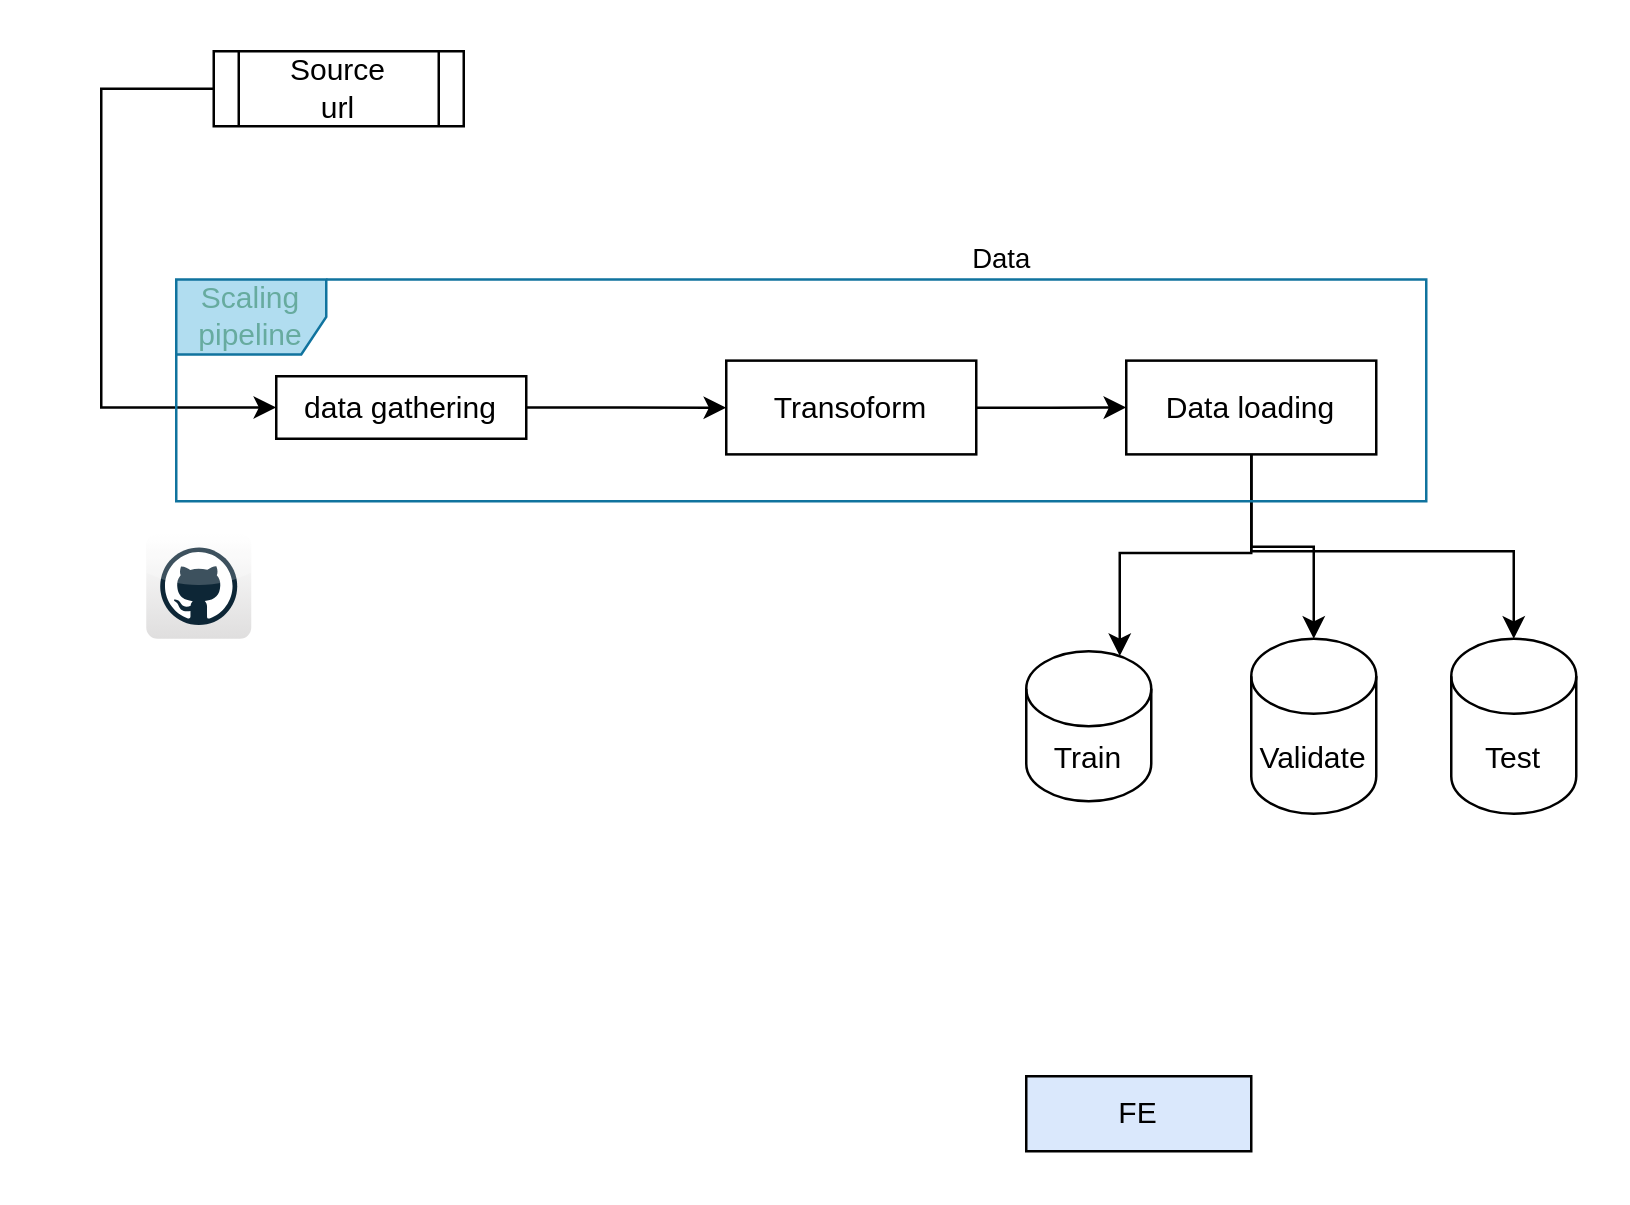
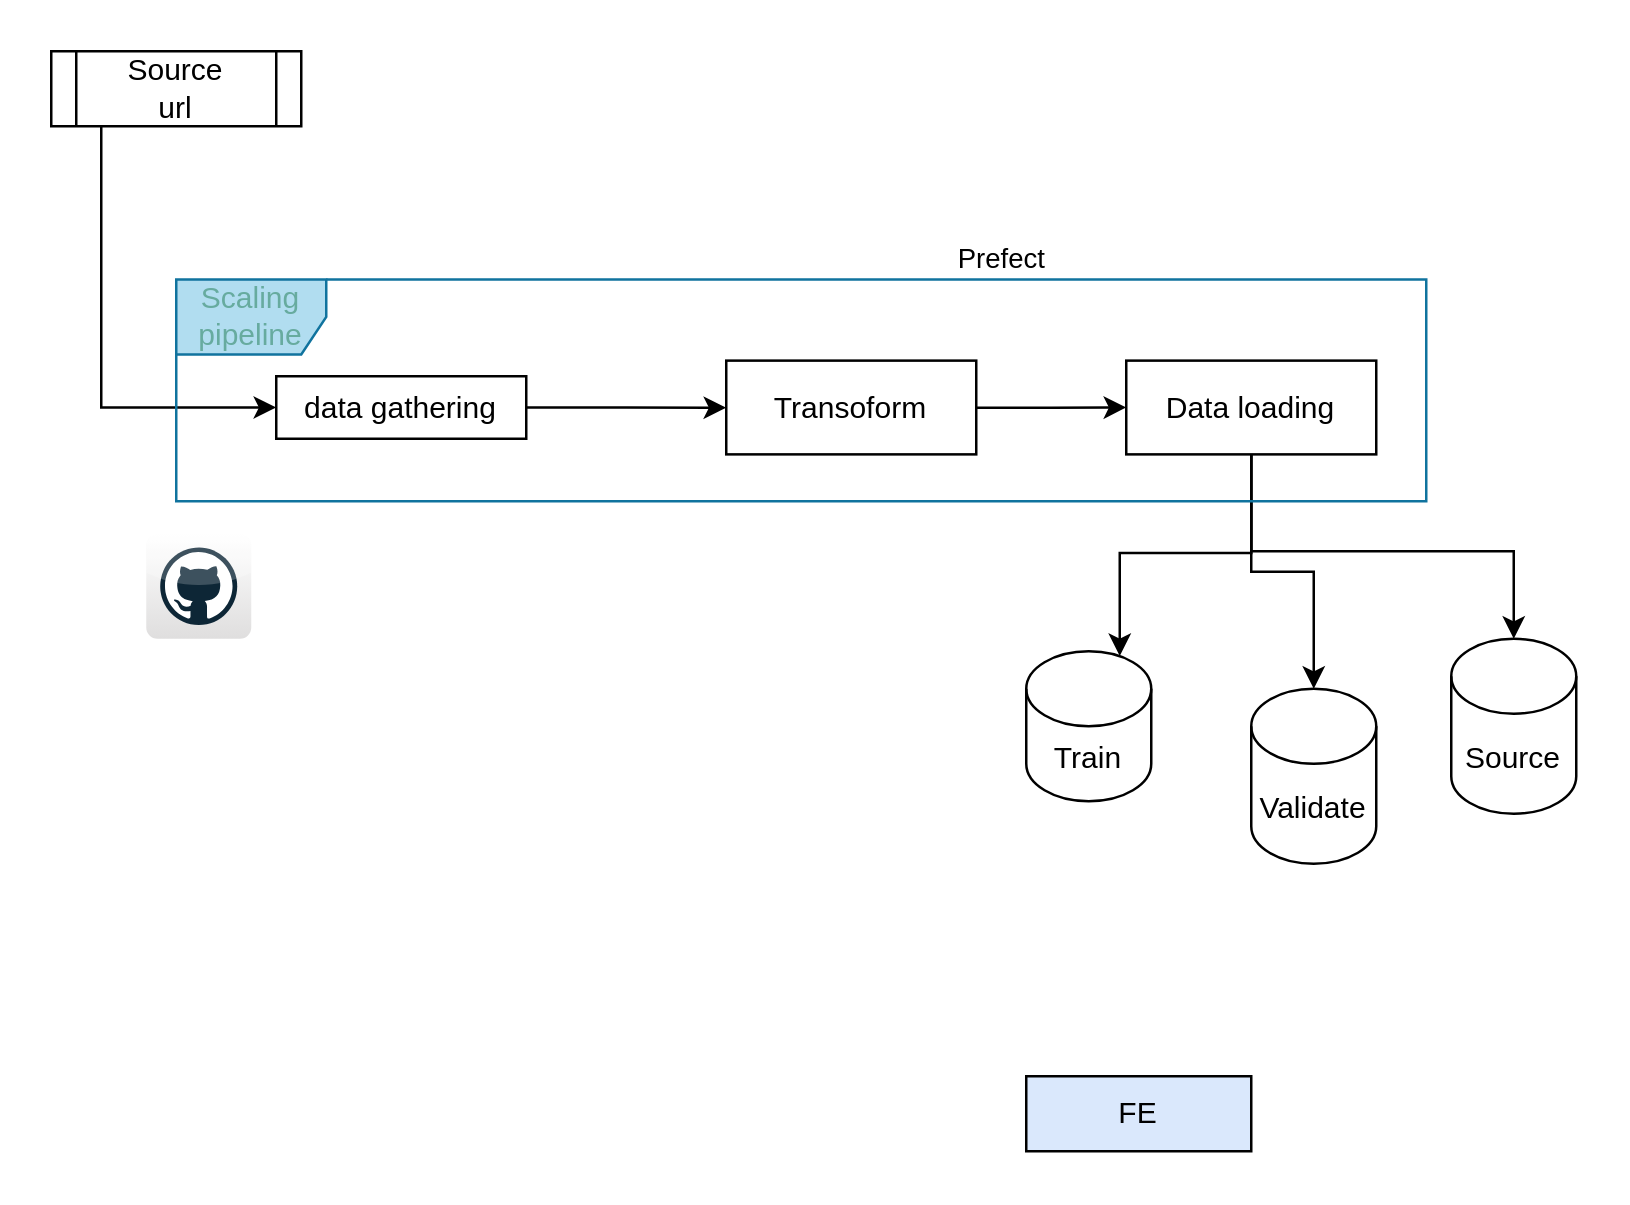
(339, 89) -> (176, 89)
(1003, 259) -> (1003, 259)
(1314, 726) -> (1314, 776)
(1514, 759) -> (1514, 759)
